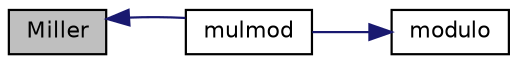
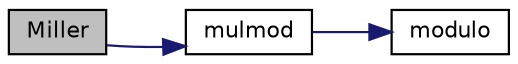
(157, 17) -> (135, 47)
